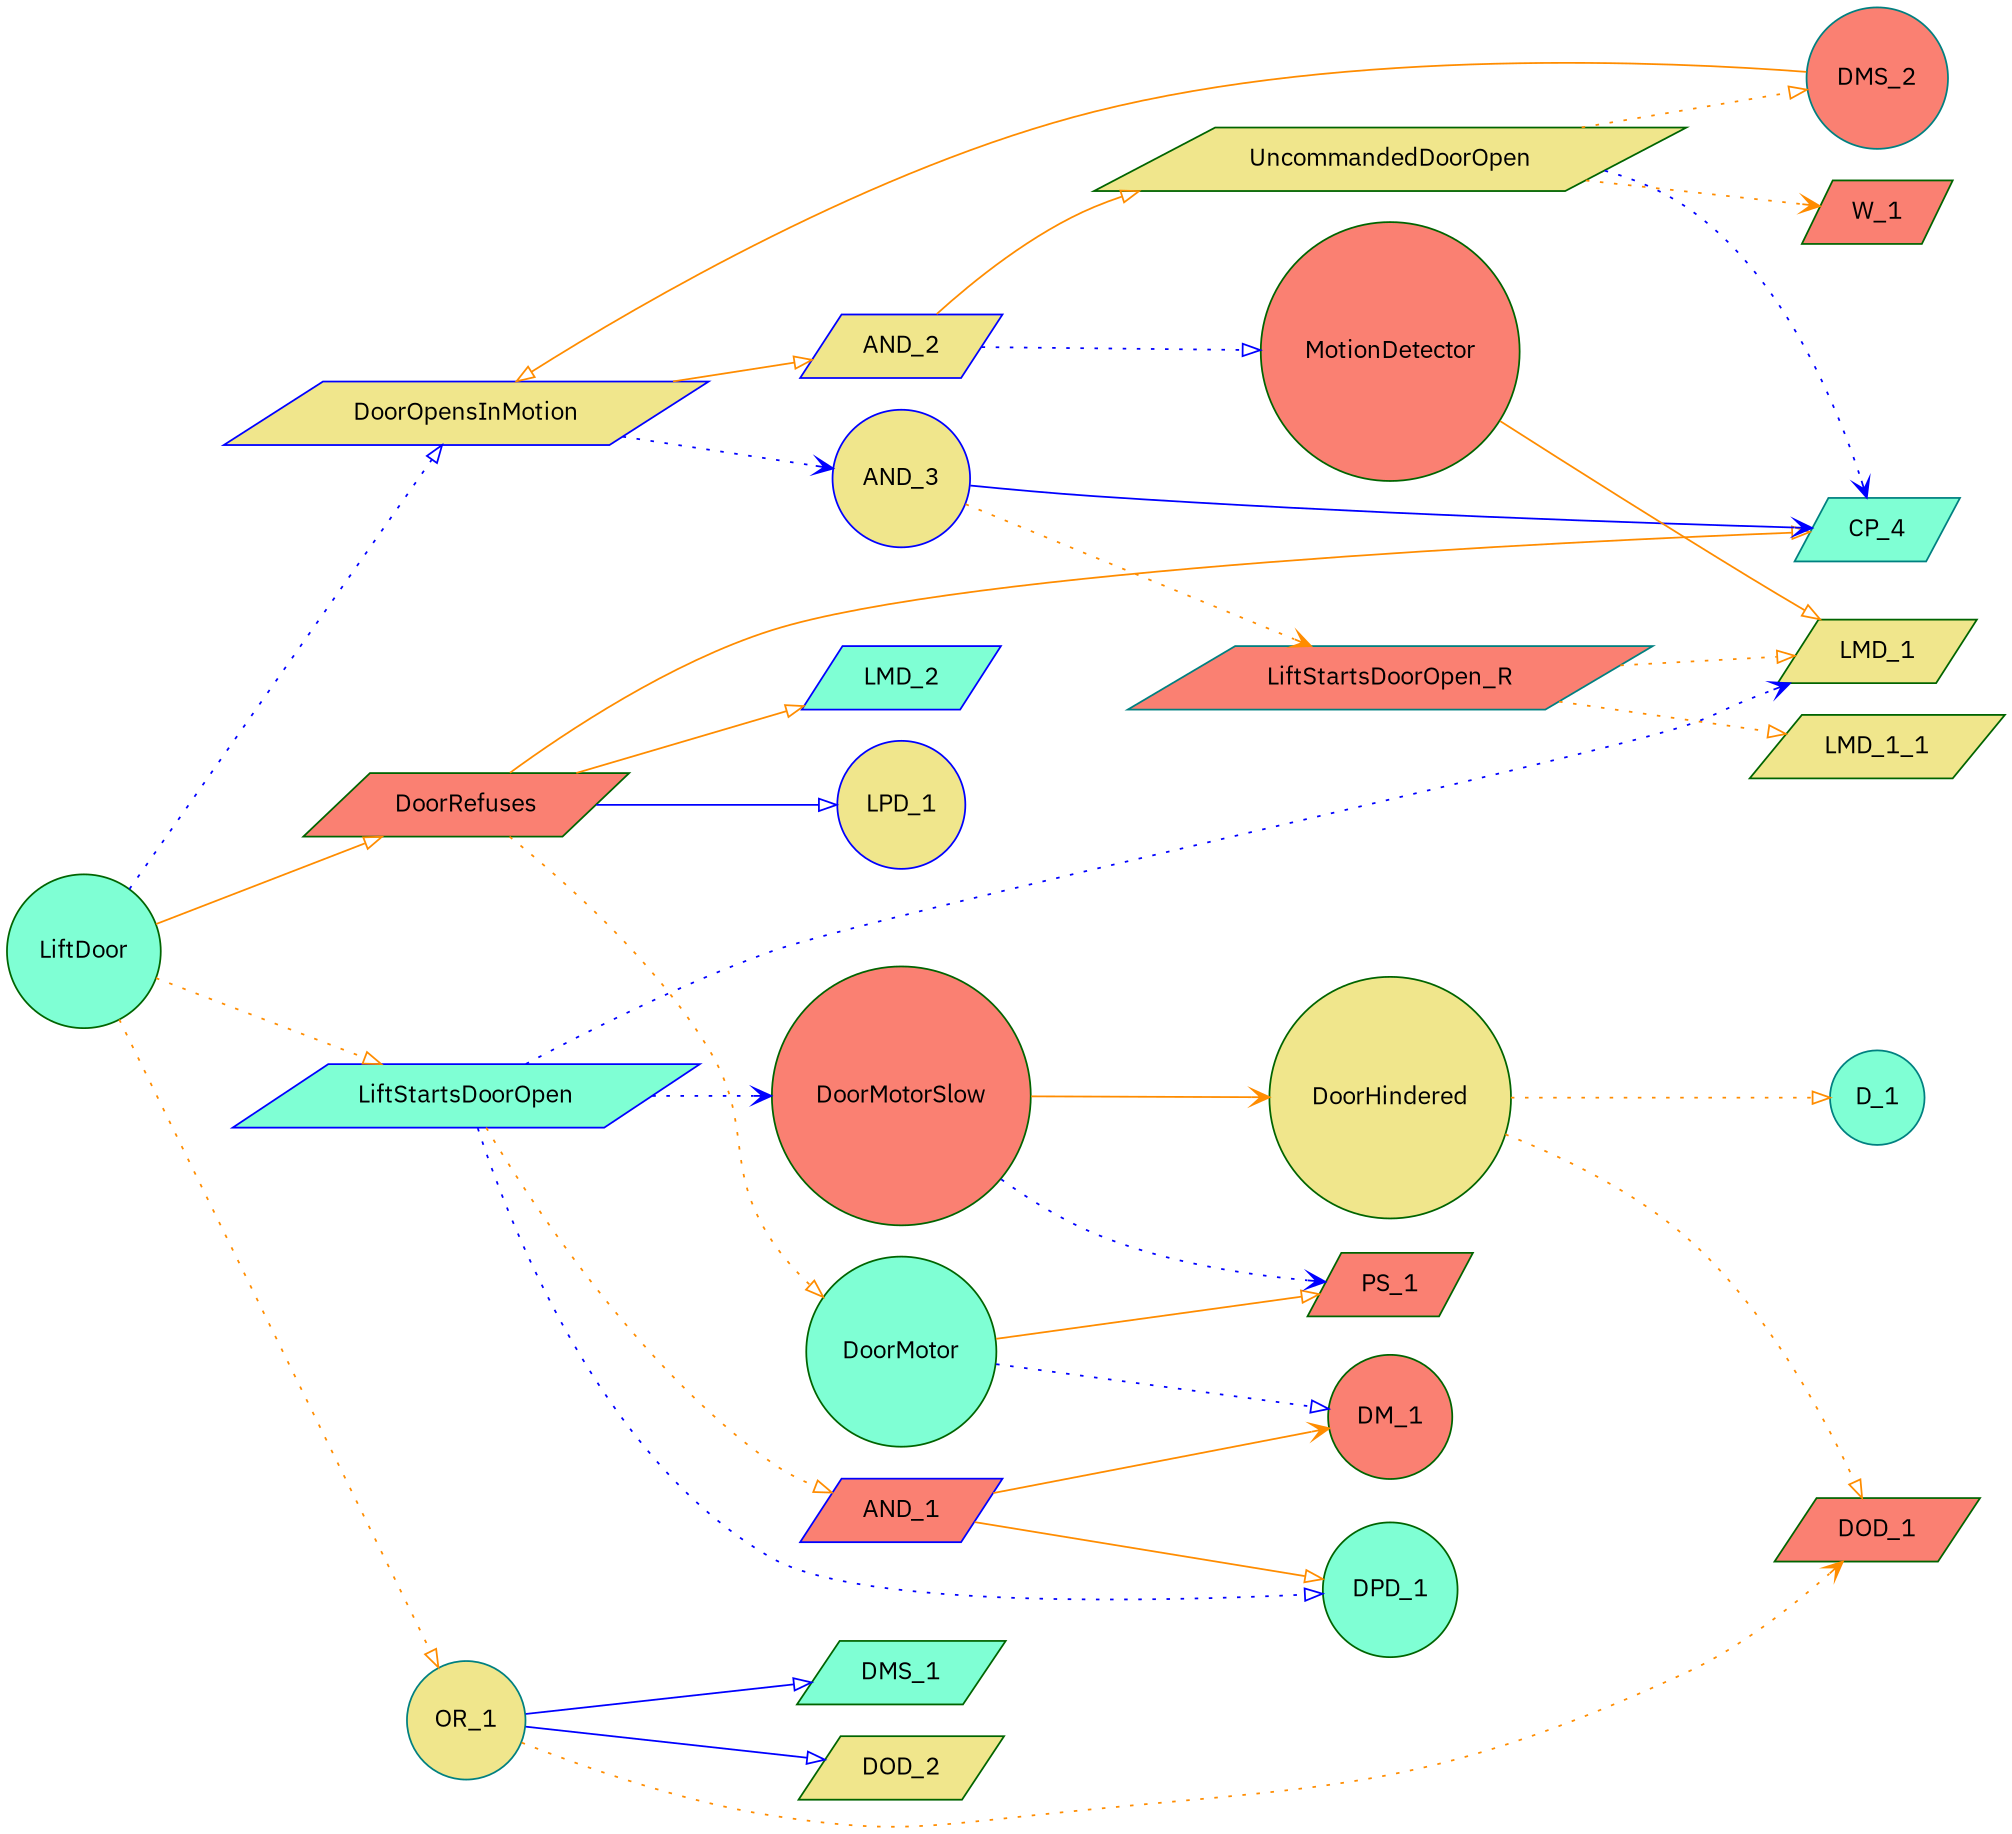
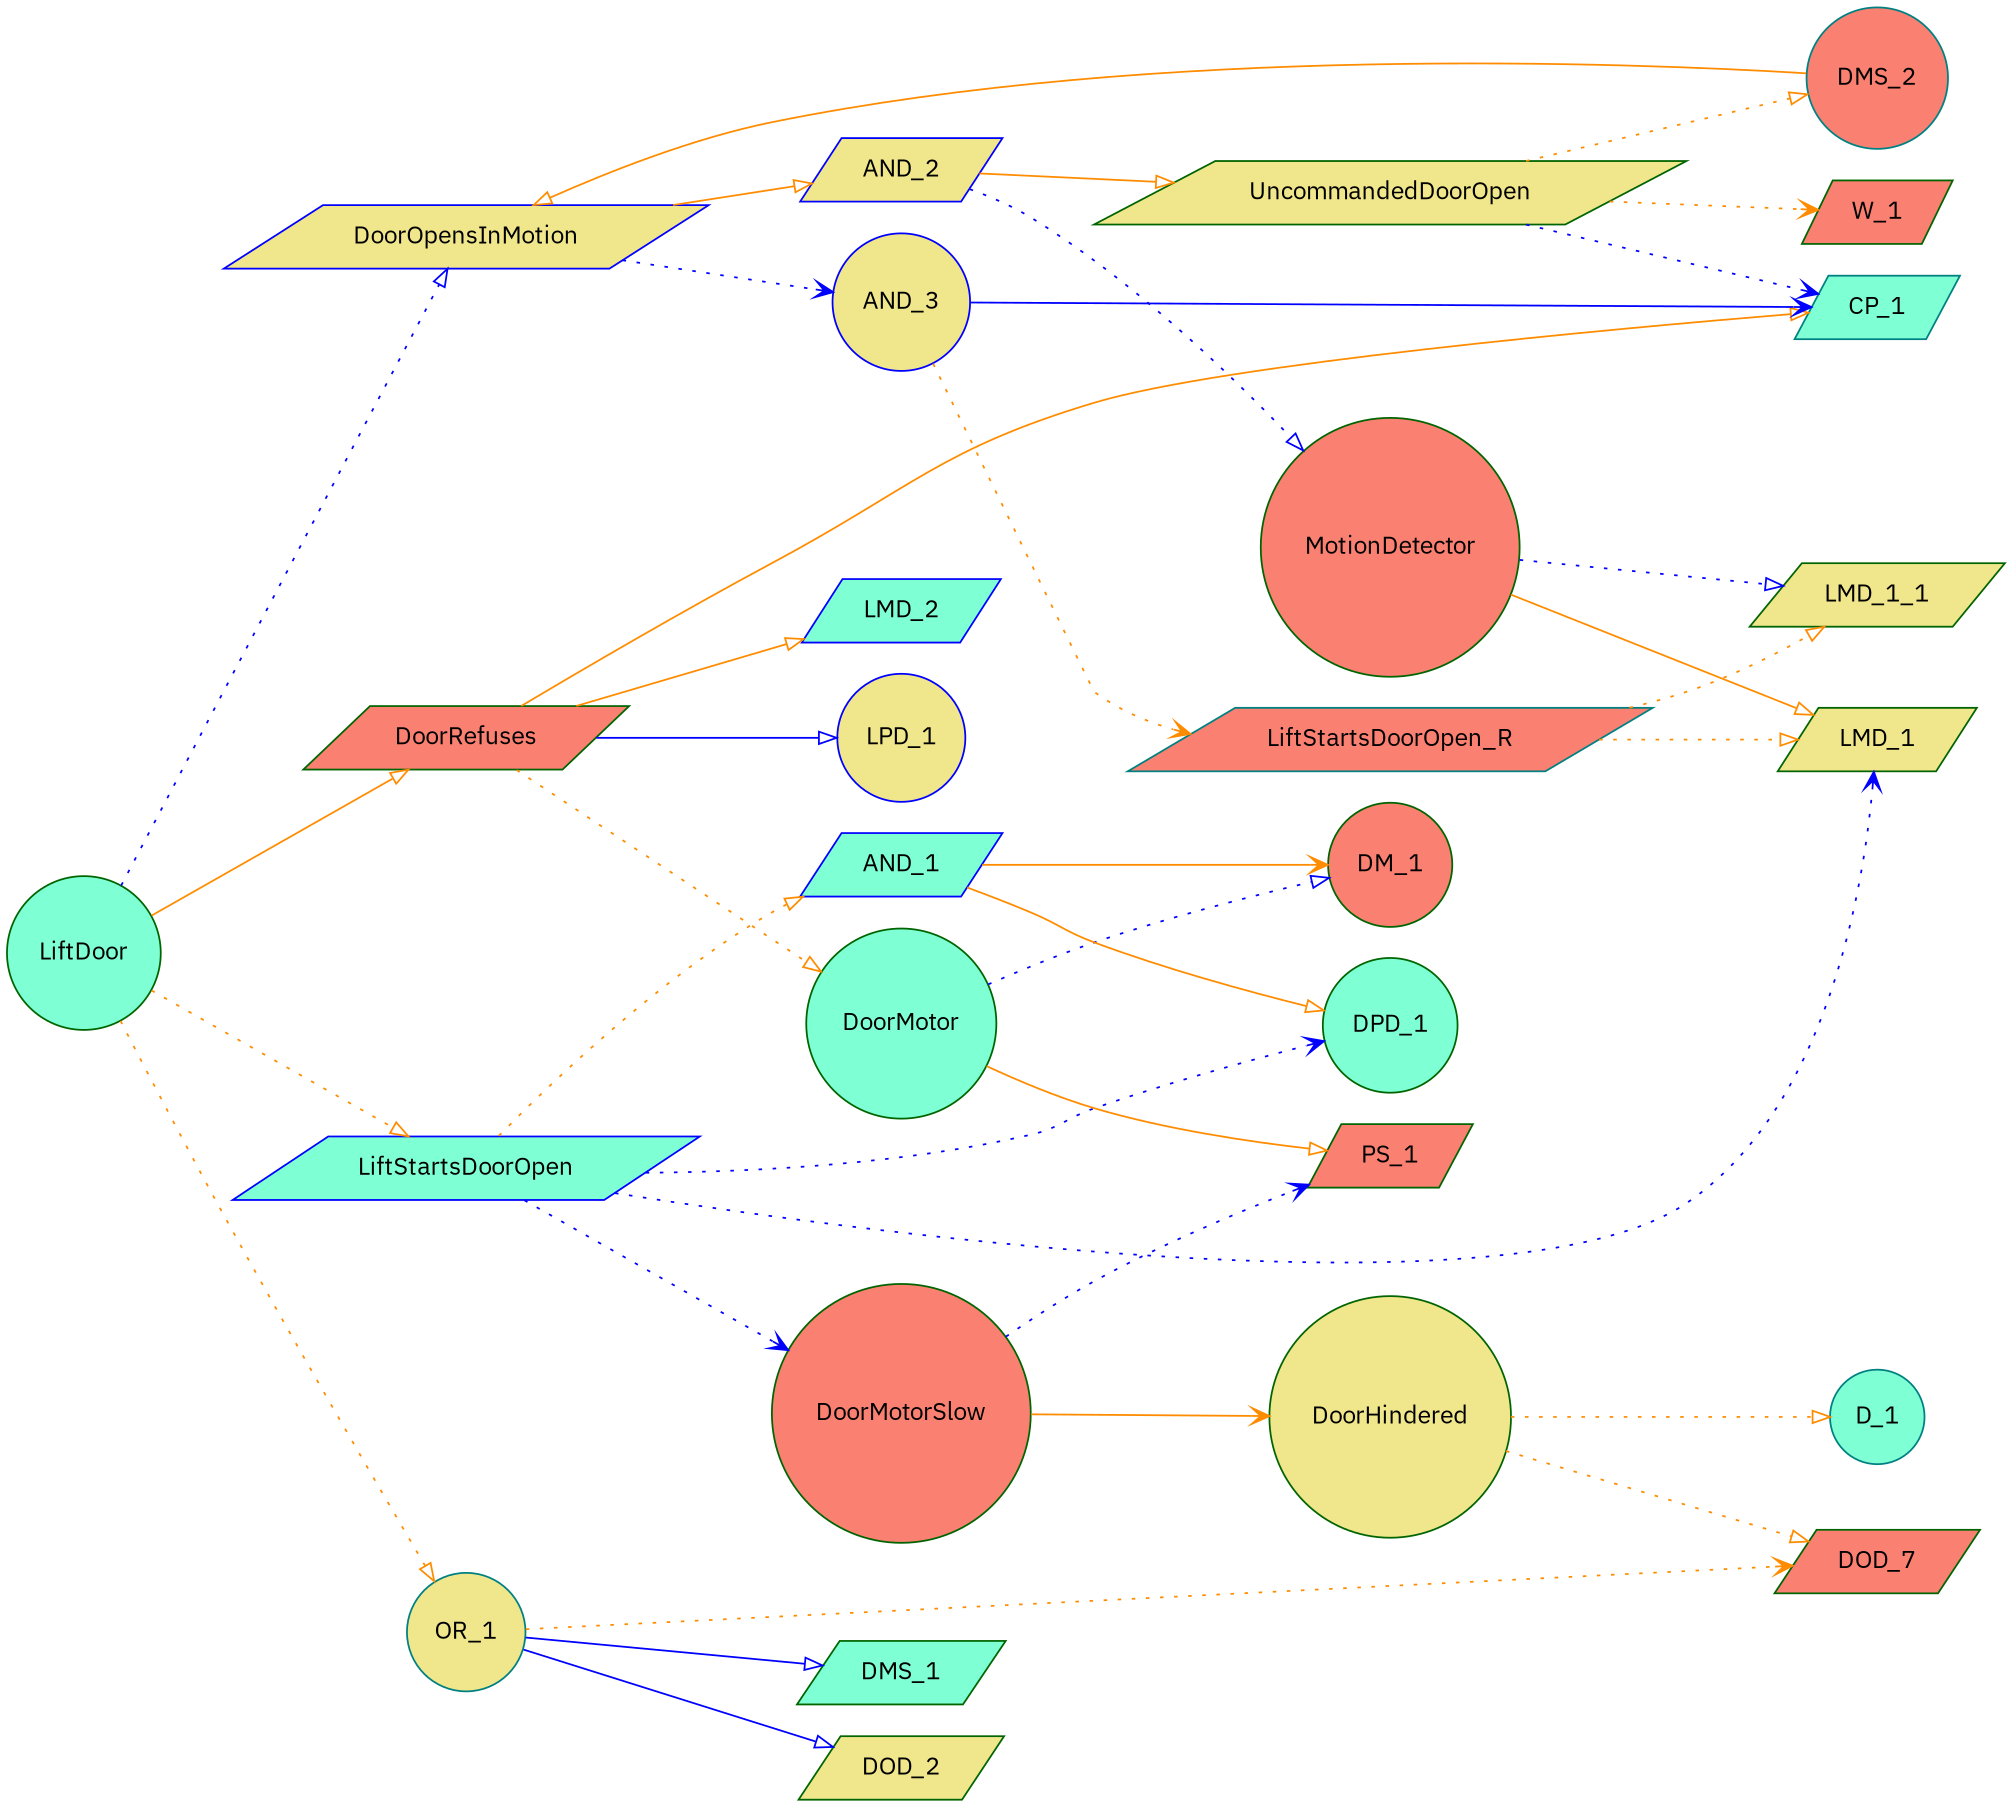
(1877, 530) -> (1877, 307)
none -> (1643, 572)
(901, 1510) -> (901, 865)
(1877, 1530) -> (1877, 1562)
(775, 1559) -> (983, 1145)
